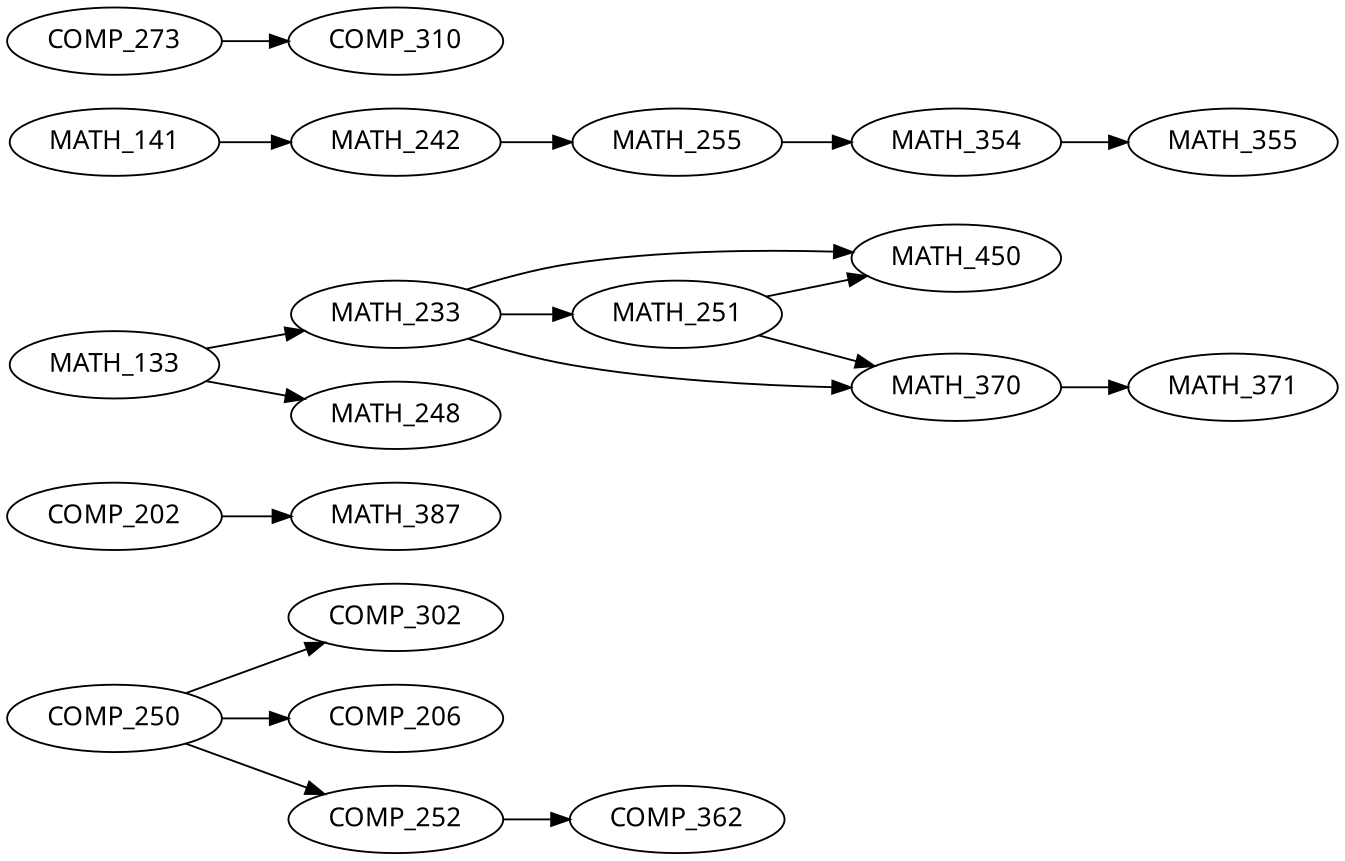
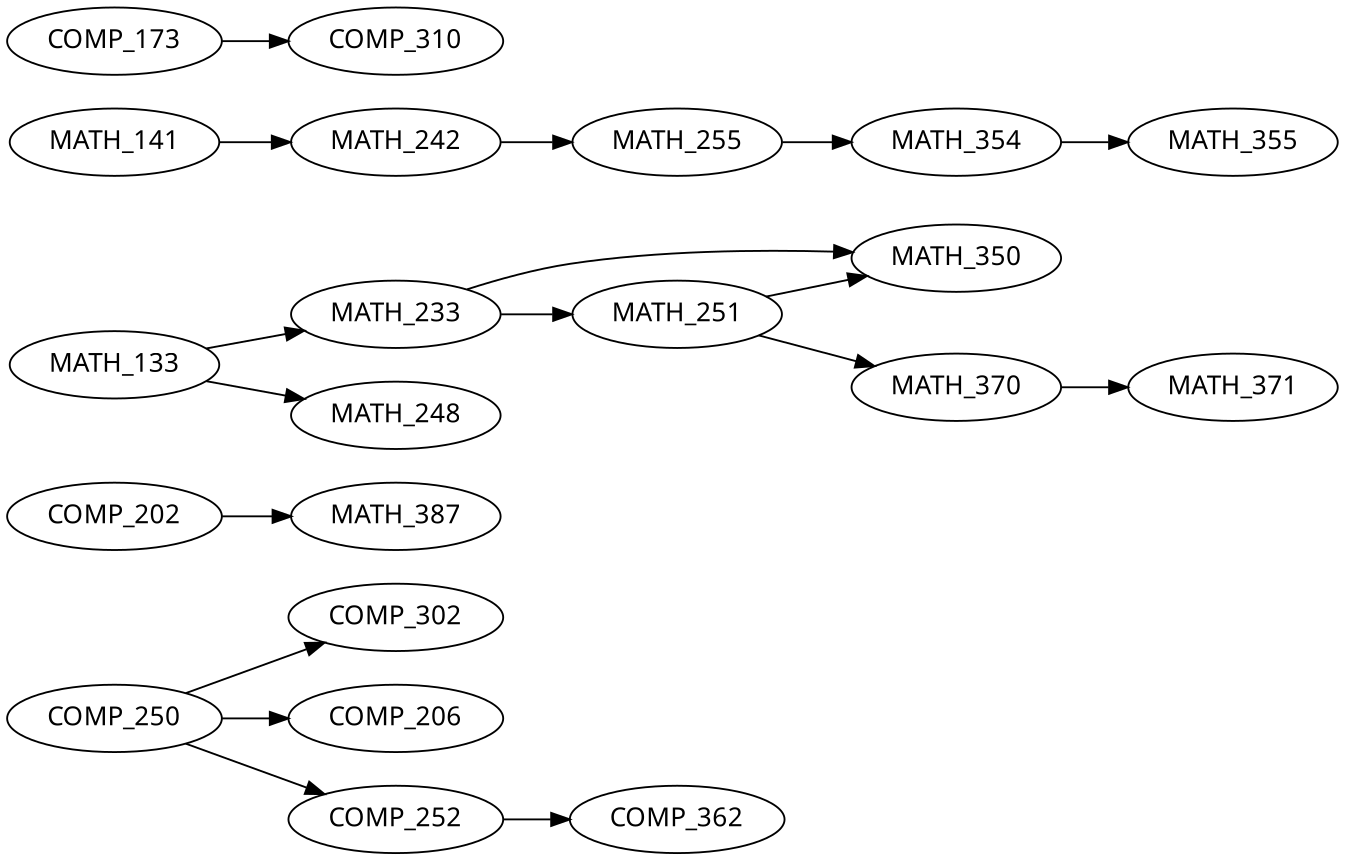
(114, 41) -> (114, 41)
(956, 258) -> (956, 258)
(648, 376) -> none
